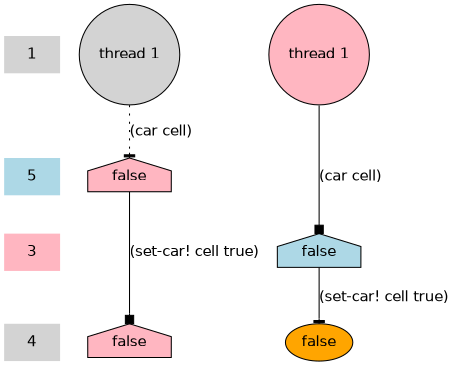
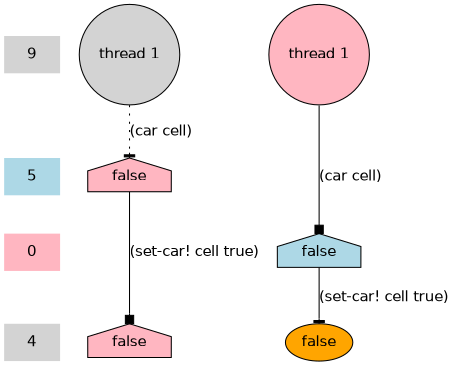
(32, 55) -> (32, 55)
(32, 252) -> (32, 252)
